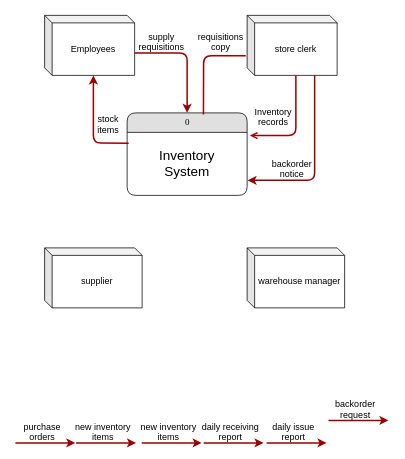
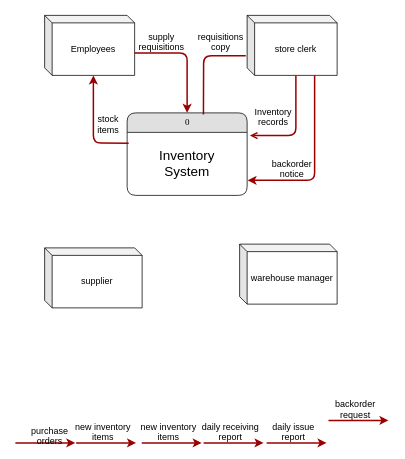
(296, 278) -> (288, 274)
(42, 428) -> (50, 432)
